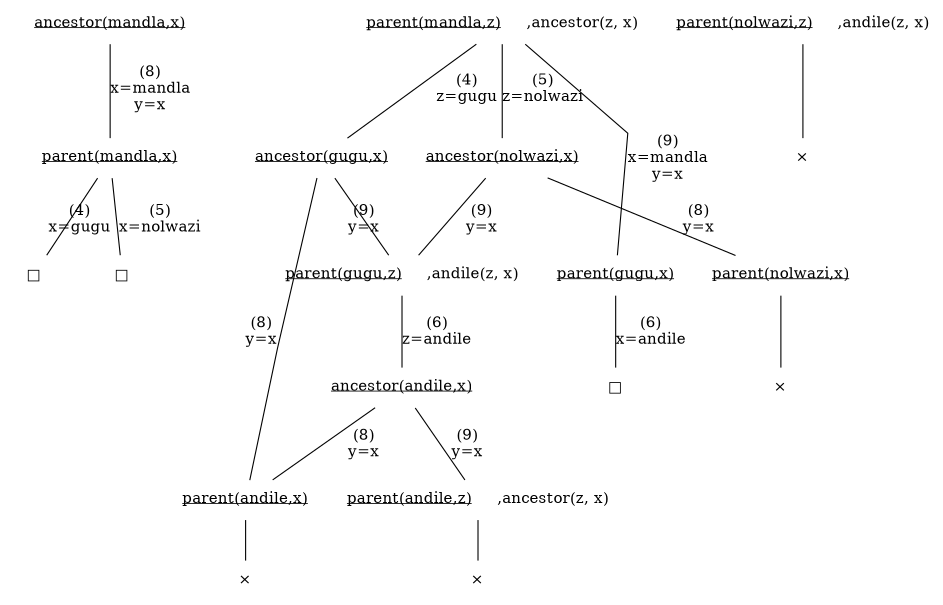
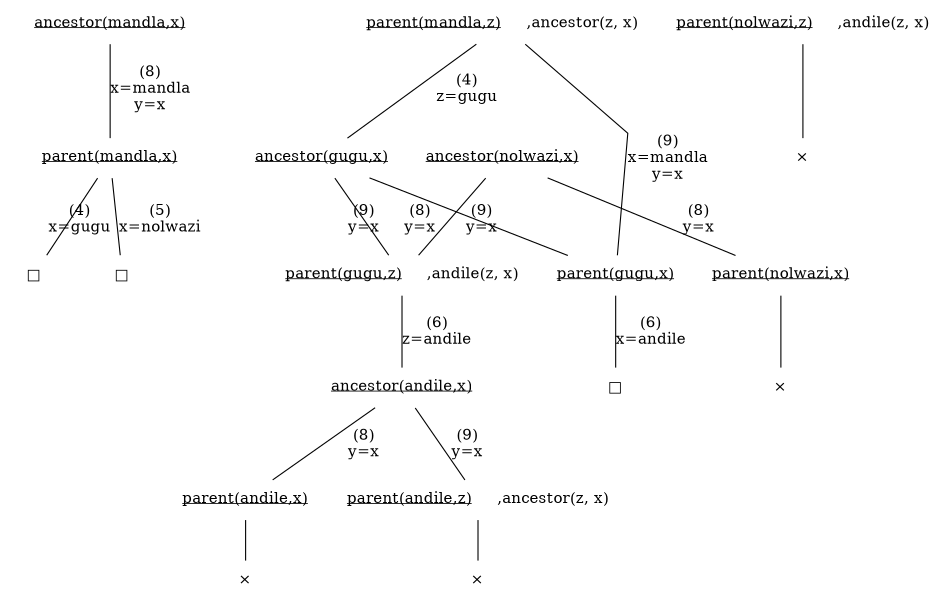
(502, 91) -> none
(282, 329) -> (469, 217)
